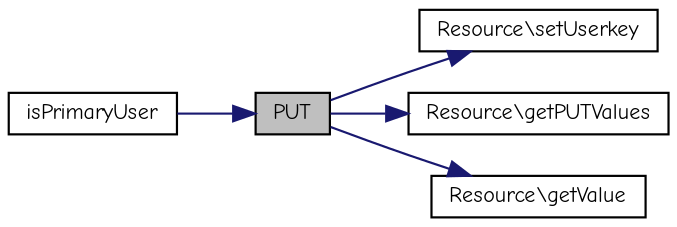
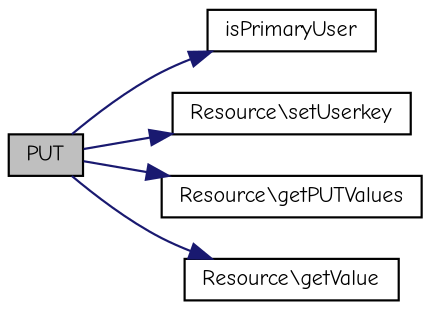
(205, 114) -> (128, 92)
